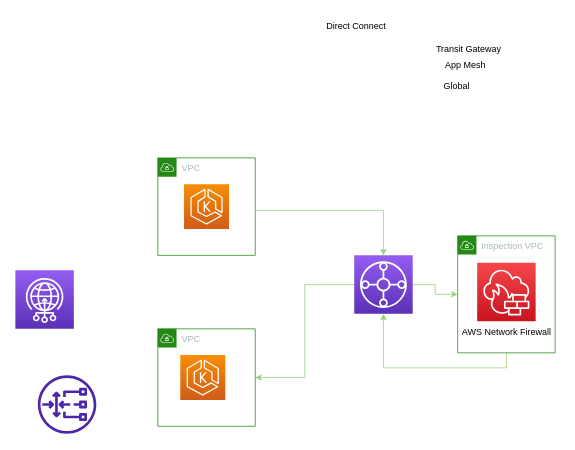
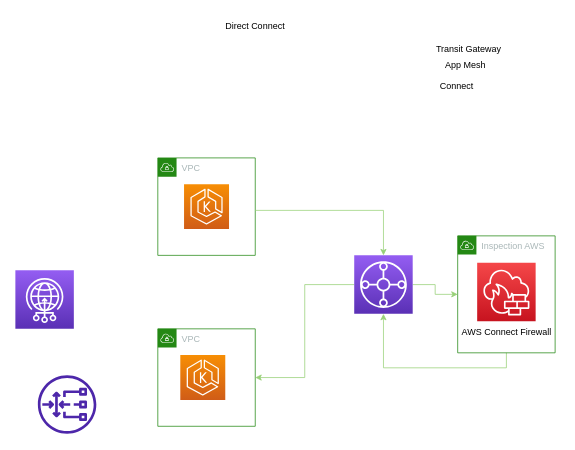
(357, 27) -> (255, 27)
(458, 87) -> (458, 87)
(515, 247) -> (515, 247)
(507, 333) -> (507, 333)
